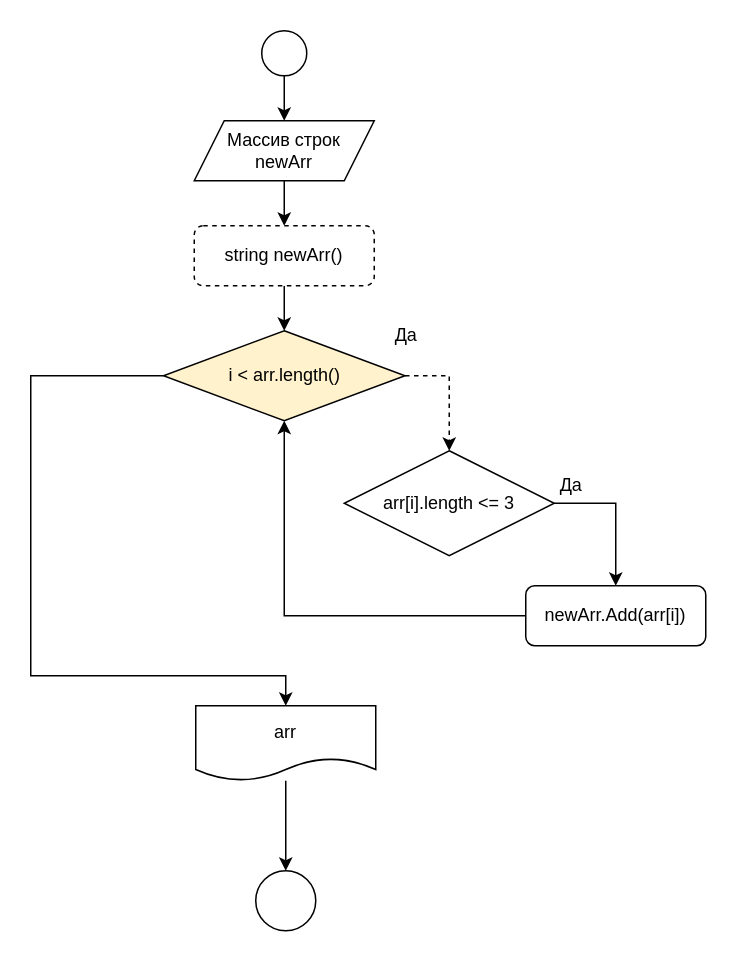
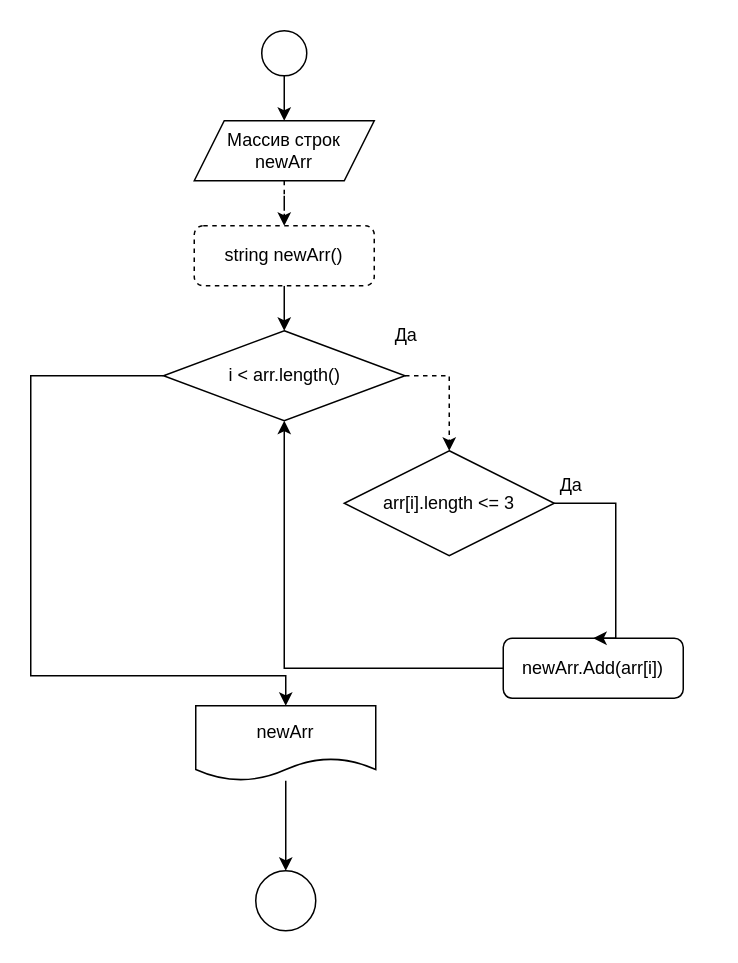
(284, 190) -> (284, 190)
(284, 376) -> (284, 376)
(616, 616) -> (593, 668)
(286, 733) -> (286, 733)
